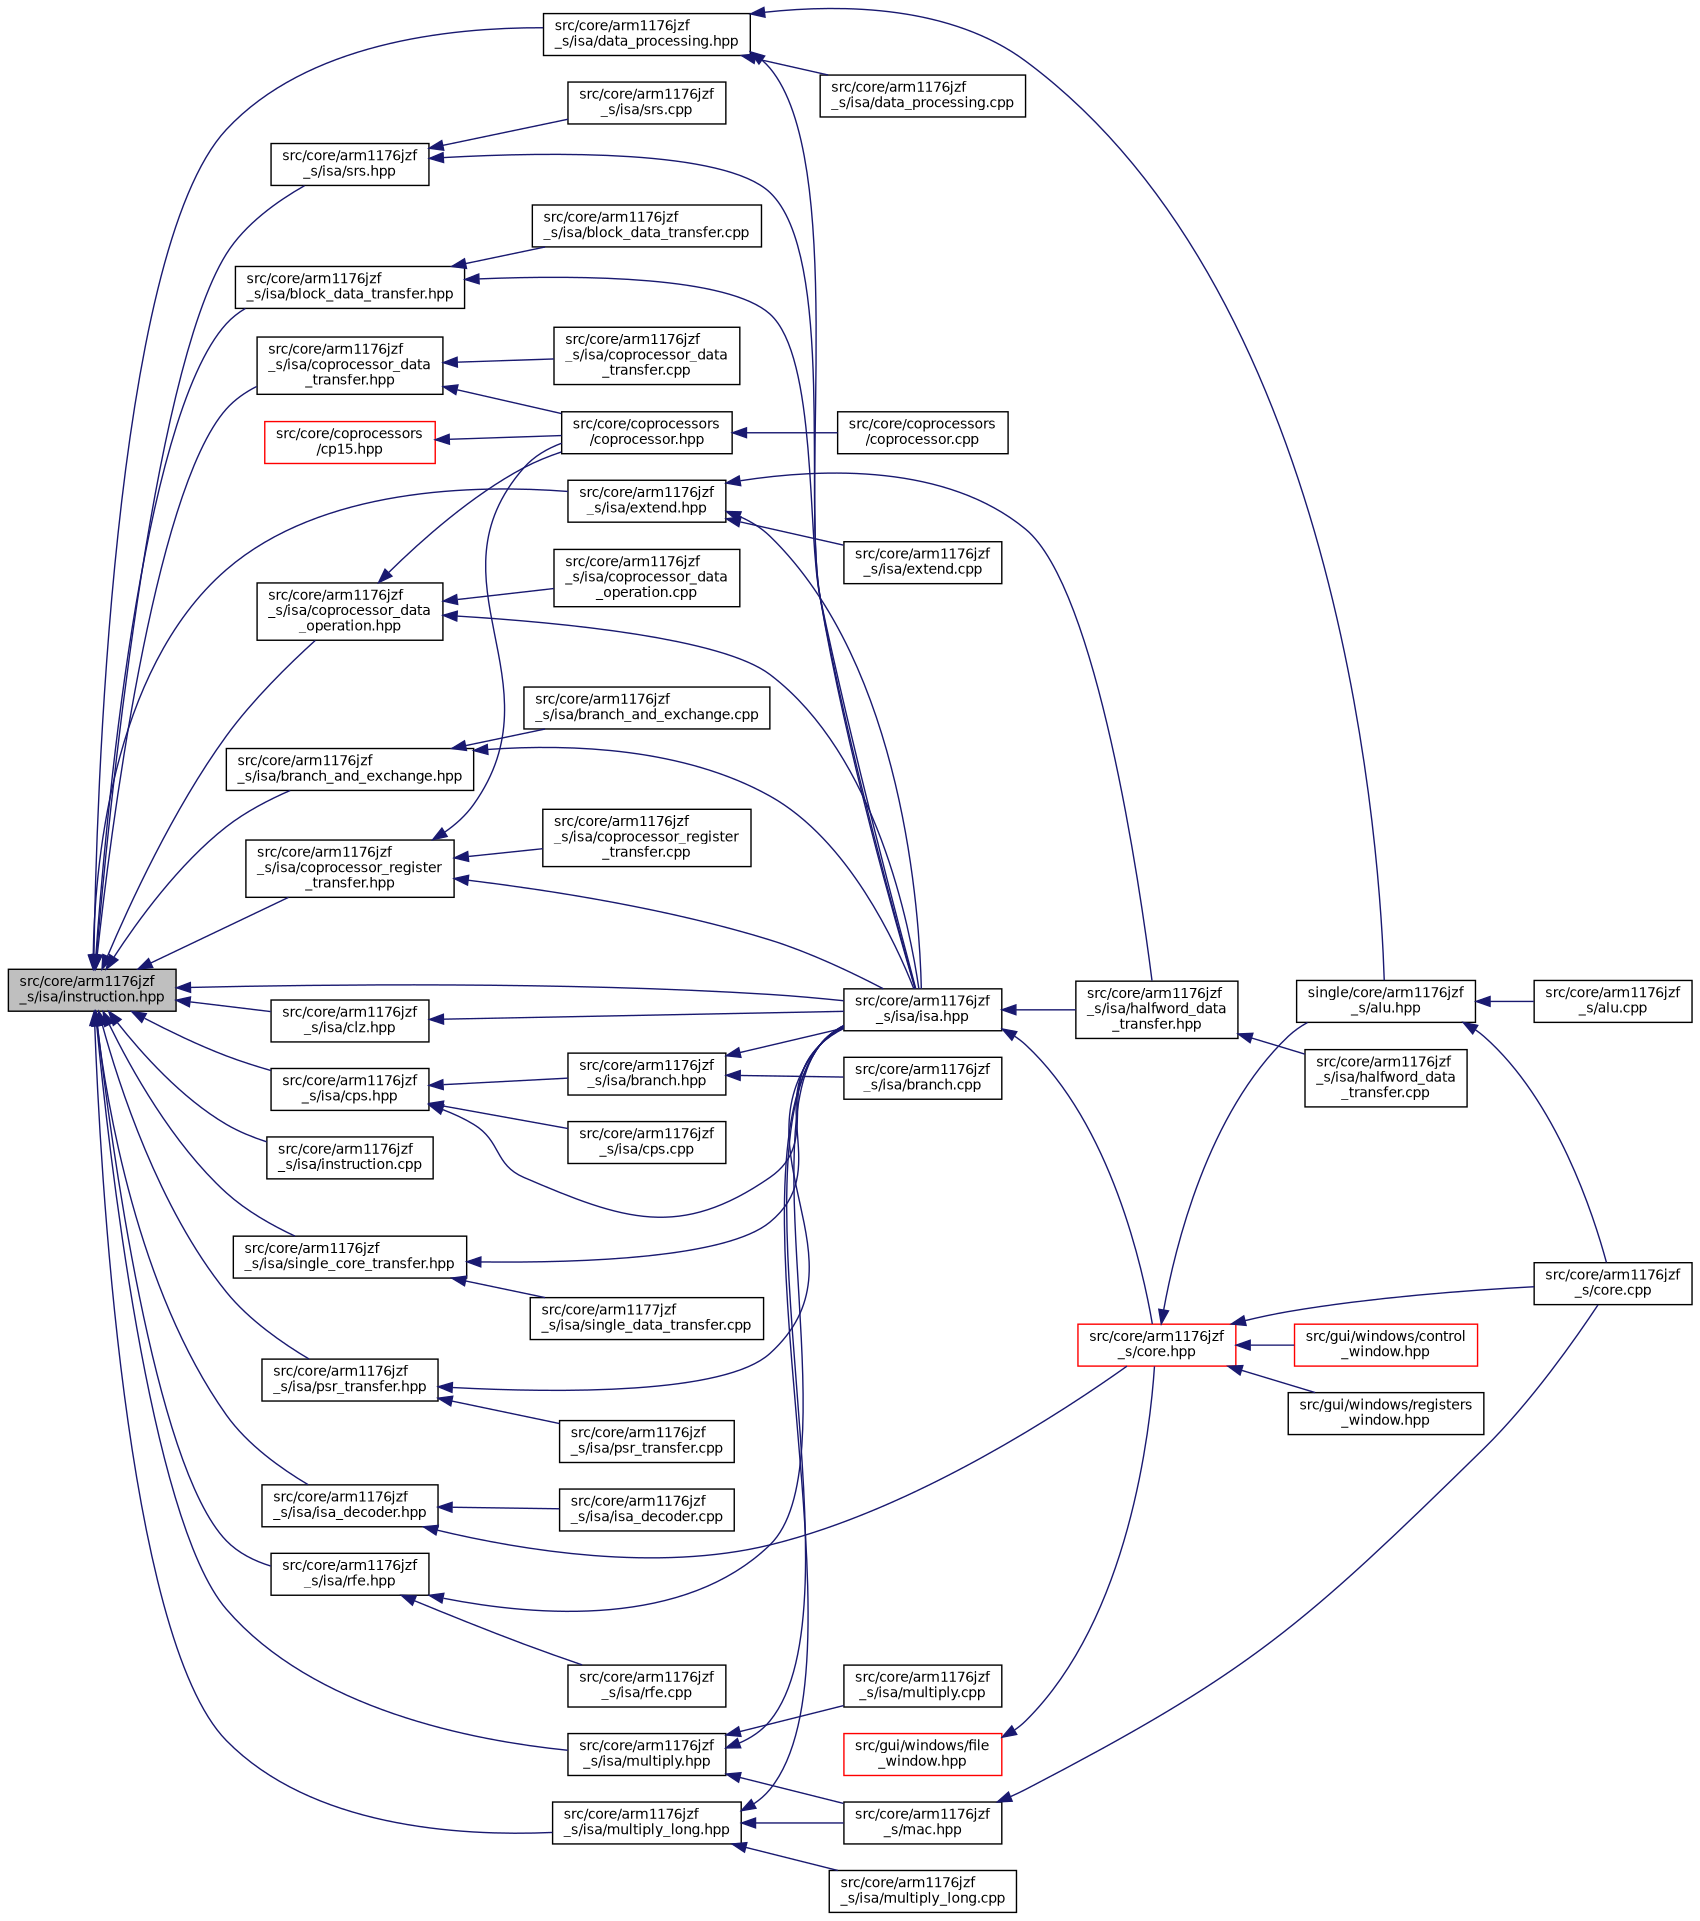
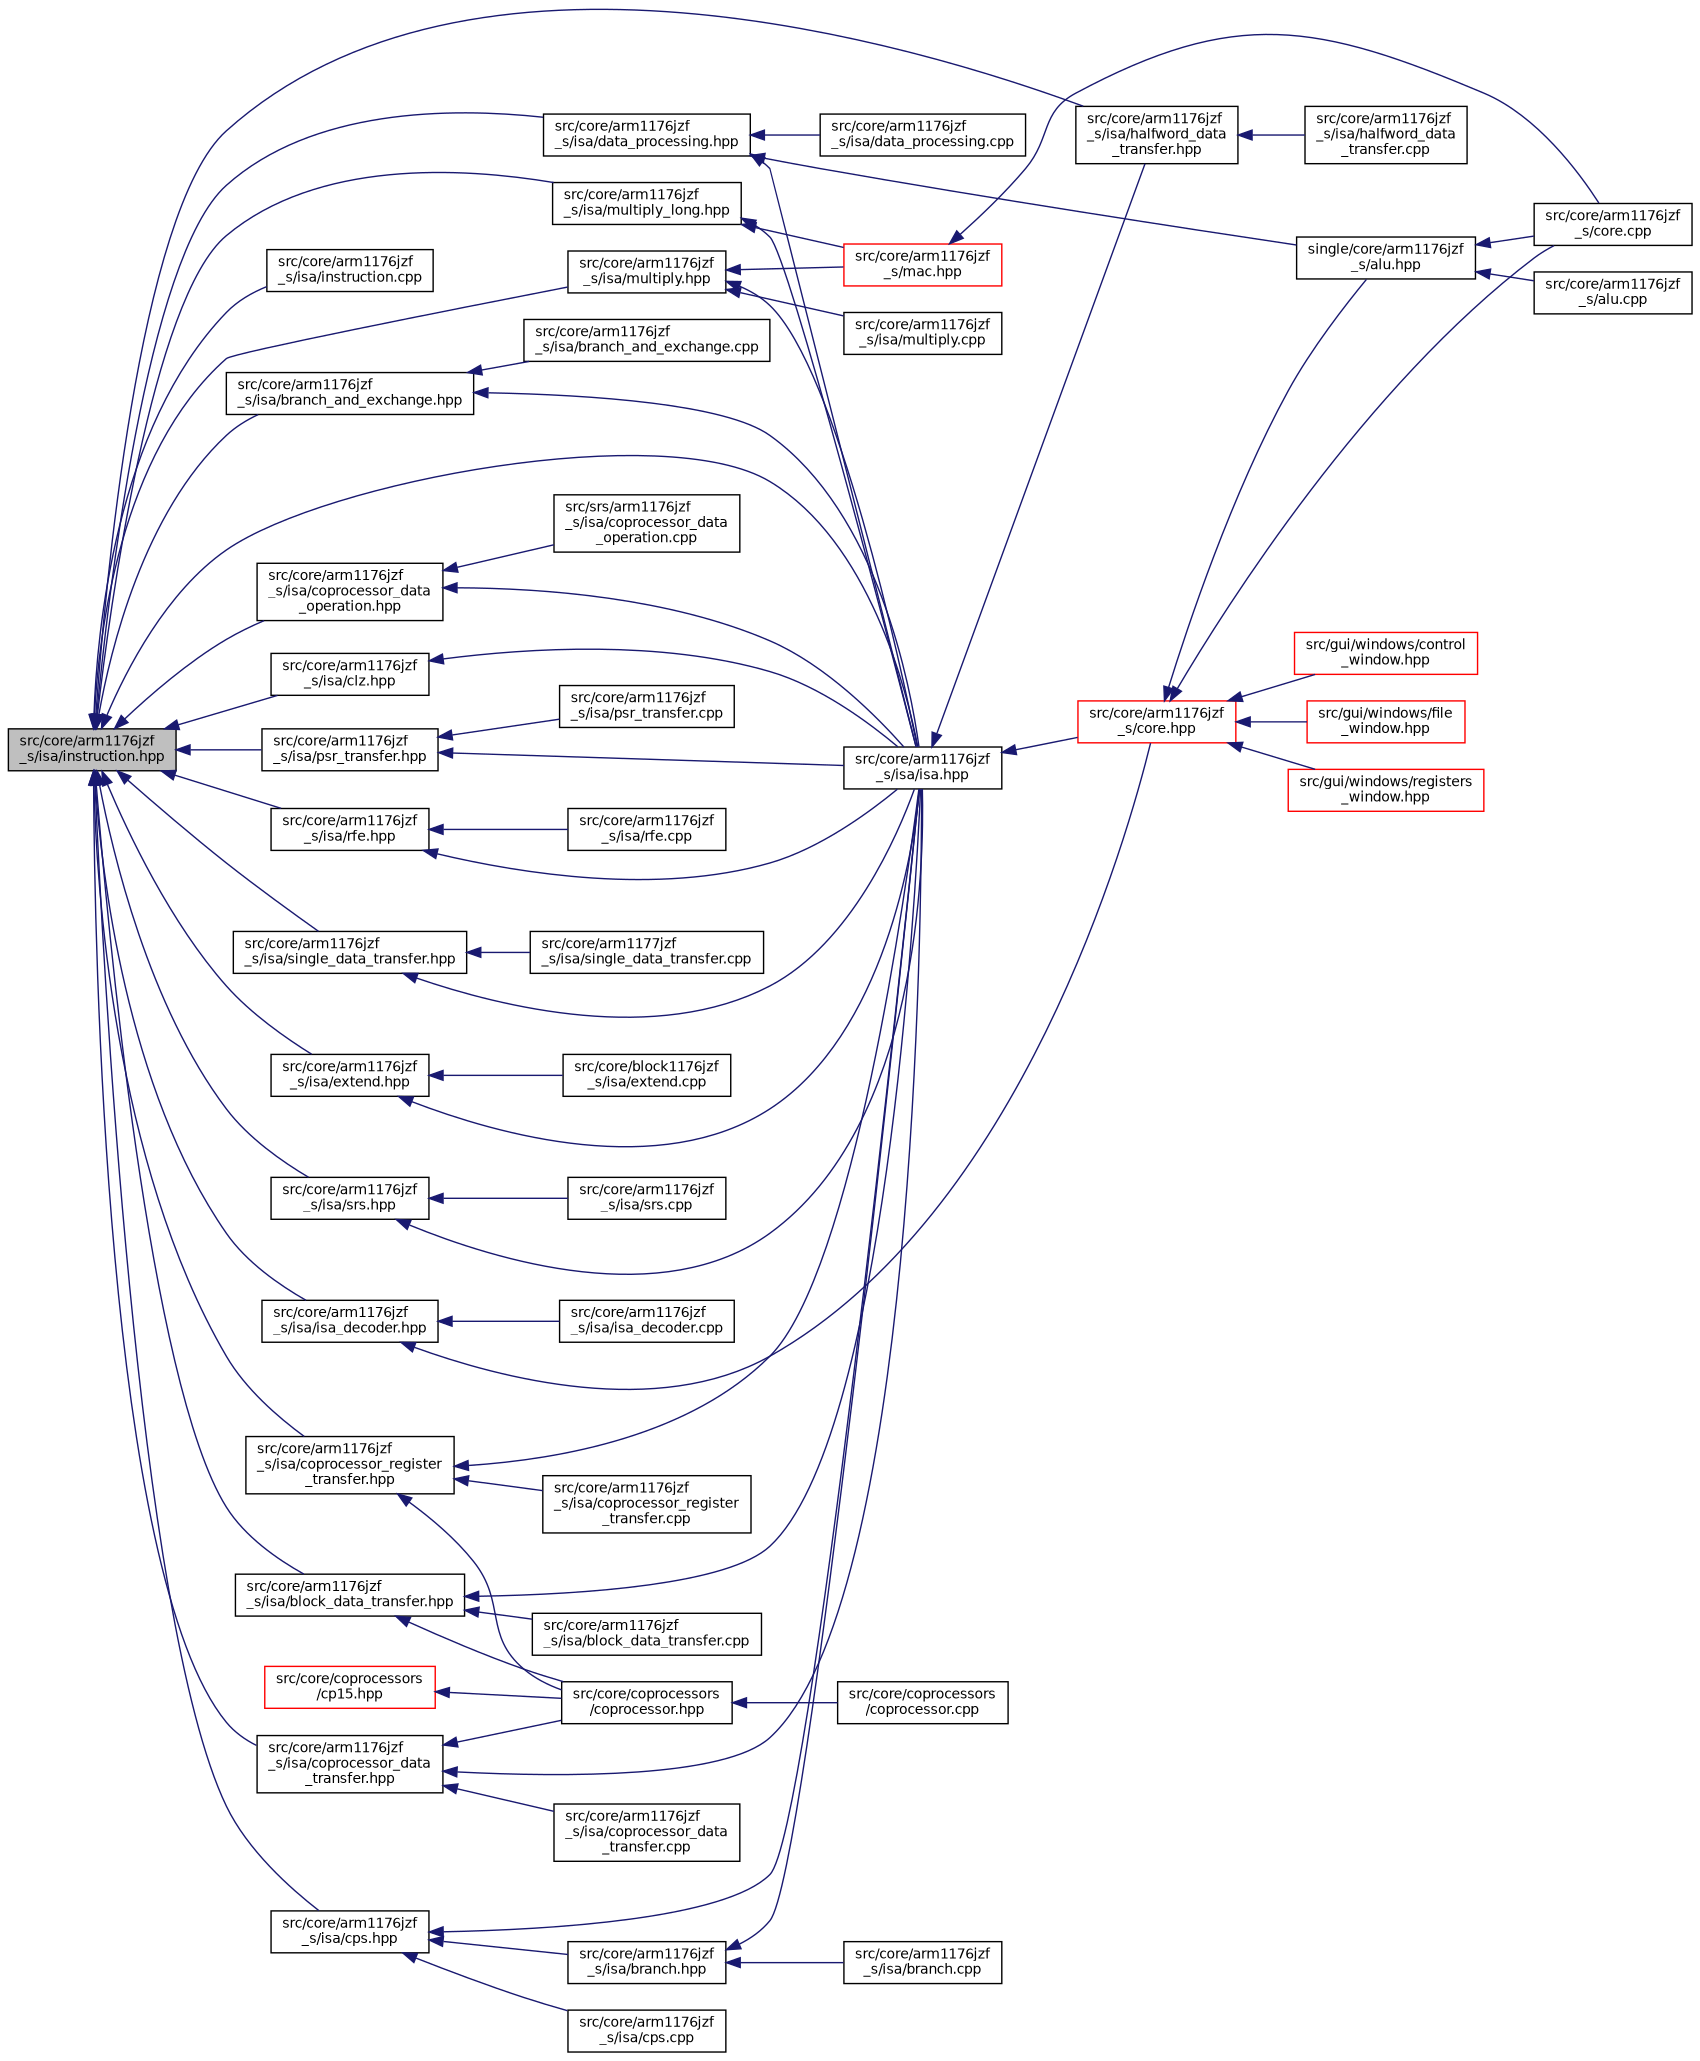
(469, 503) -> (485, 1655)
(923, 563) -> (647, 1075)
(647, 578) -> (647, 523)
(1071, 604) -> (351, 56)
(350, 1257) -> (350, 952)
(1386, 1414) -> (1386, 790)
none -> (878, 1433)
(1117, 1562) -> (1279, 722)
(923, 1823) -> (923, 265)
(923, 1891) -> none
